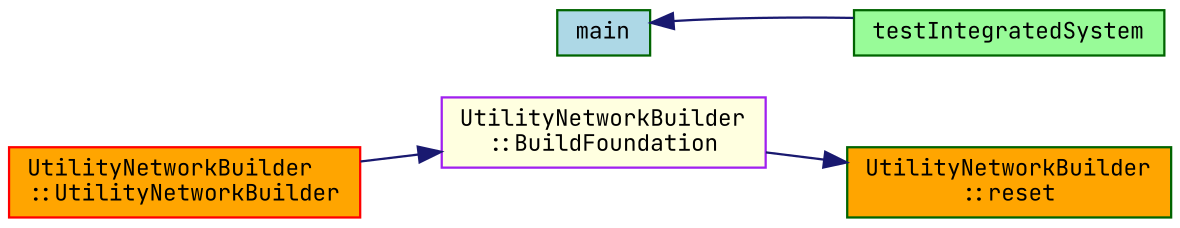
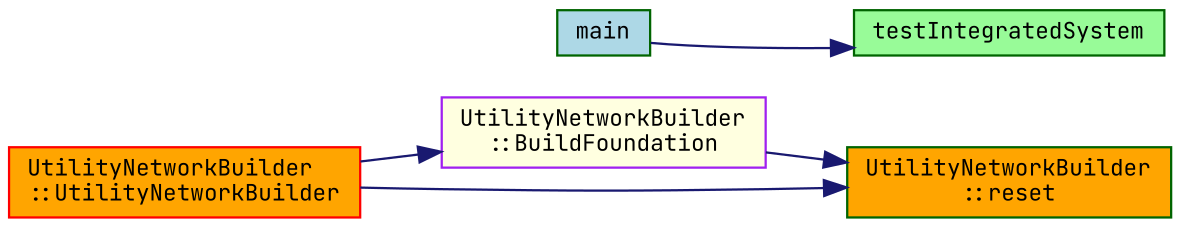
(764, 18) -> (741, 47)
none -> (592, 191)
